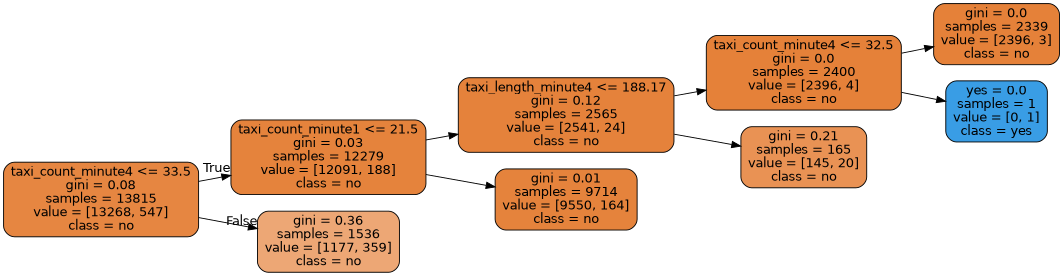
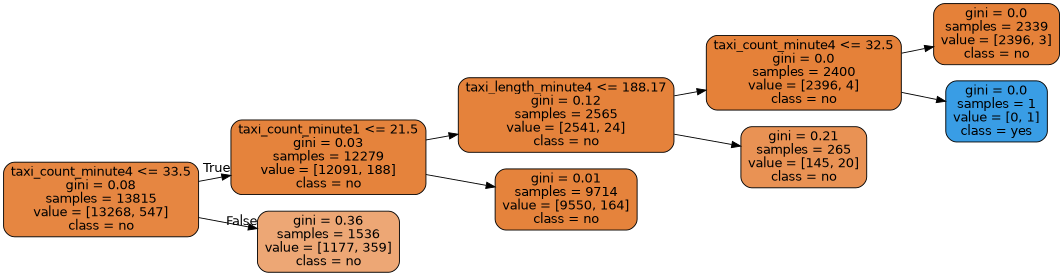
(997, 111) -> (997, 111)
(804, 157) -> (804, 157)
